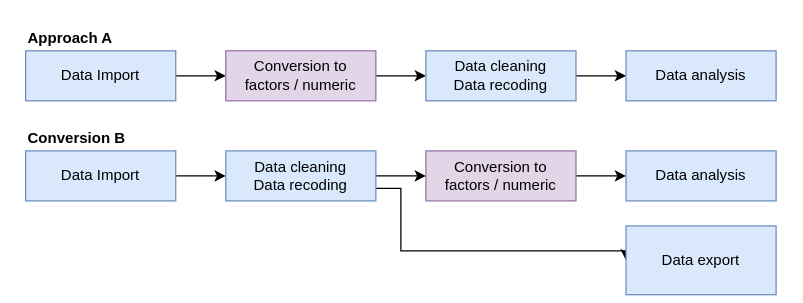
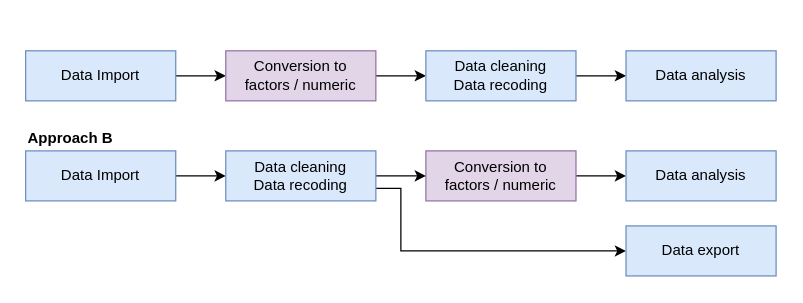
(101, 38) -> none
(75, 138) -> (68, 138)
(701, 260) -> (701, 251)
